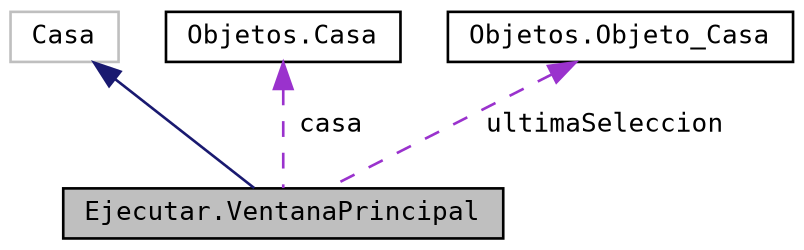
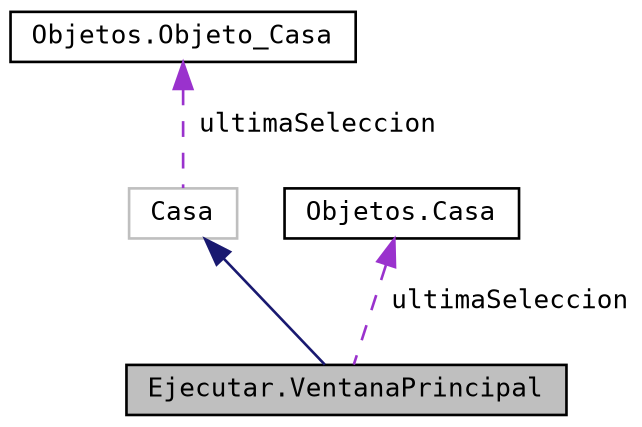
(324, 125) -> (503, 302)
(440, 131) -> (183, 139)
